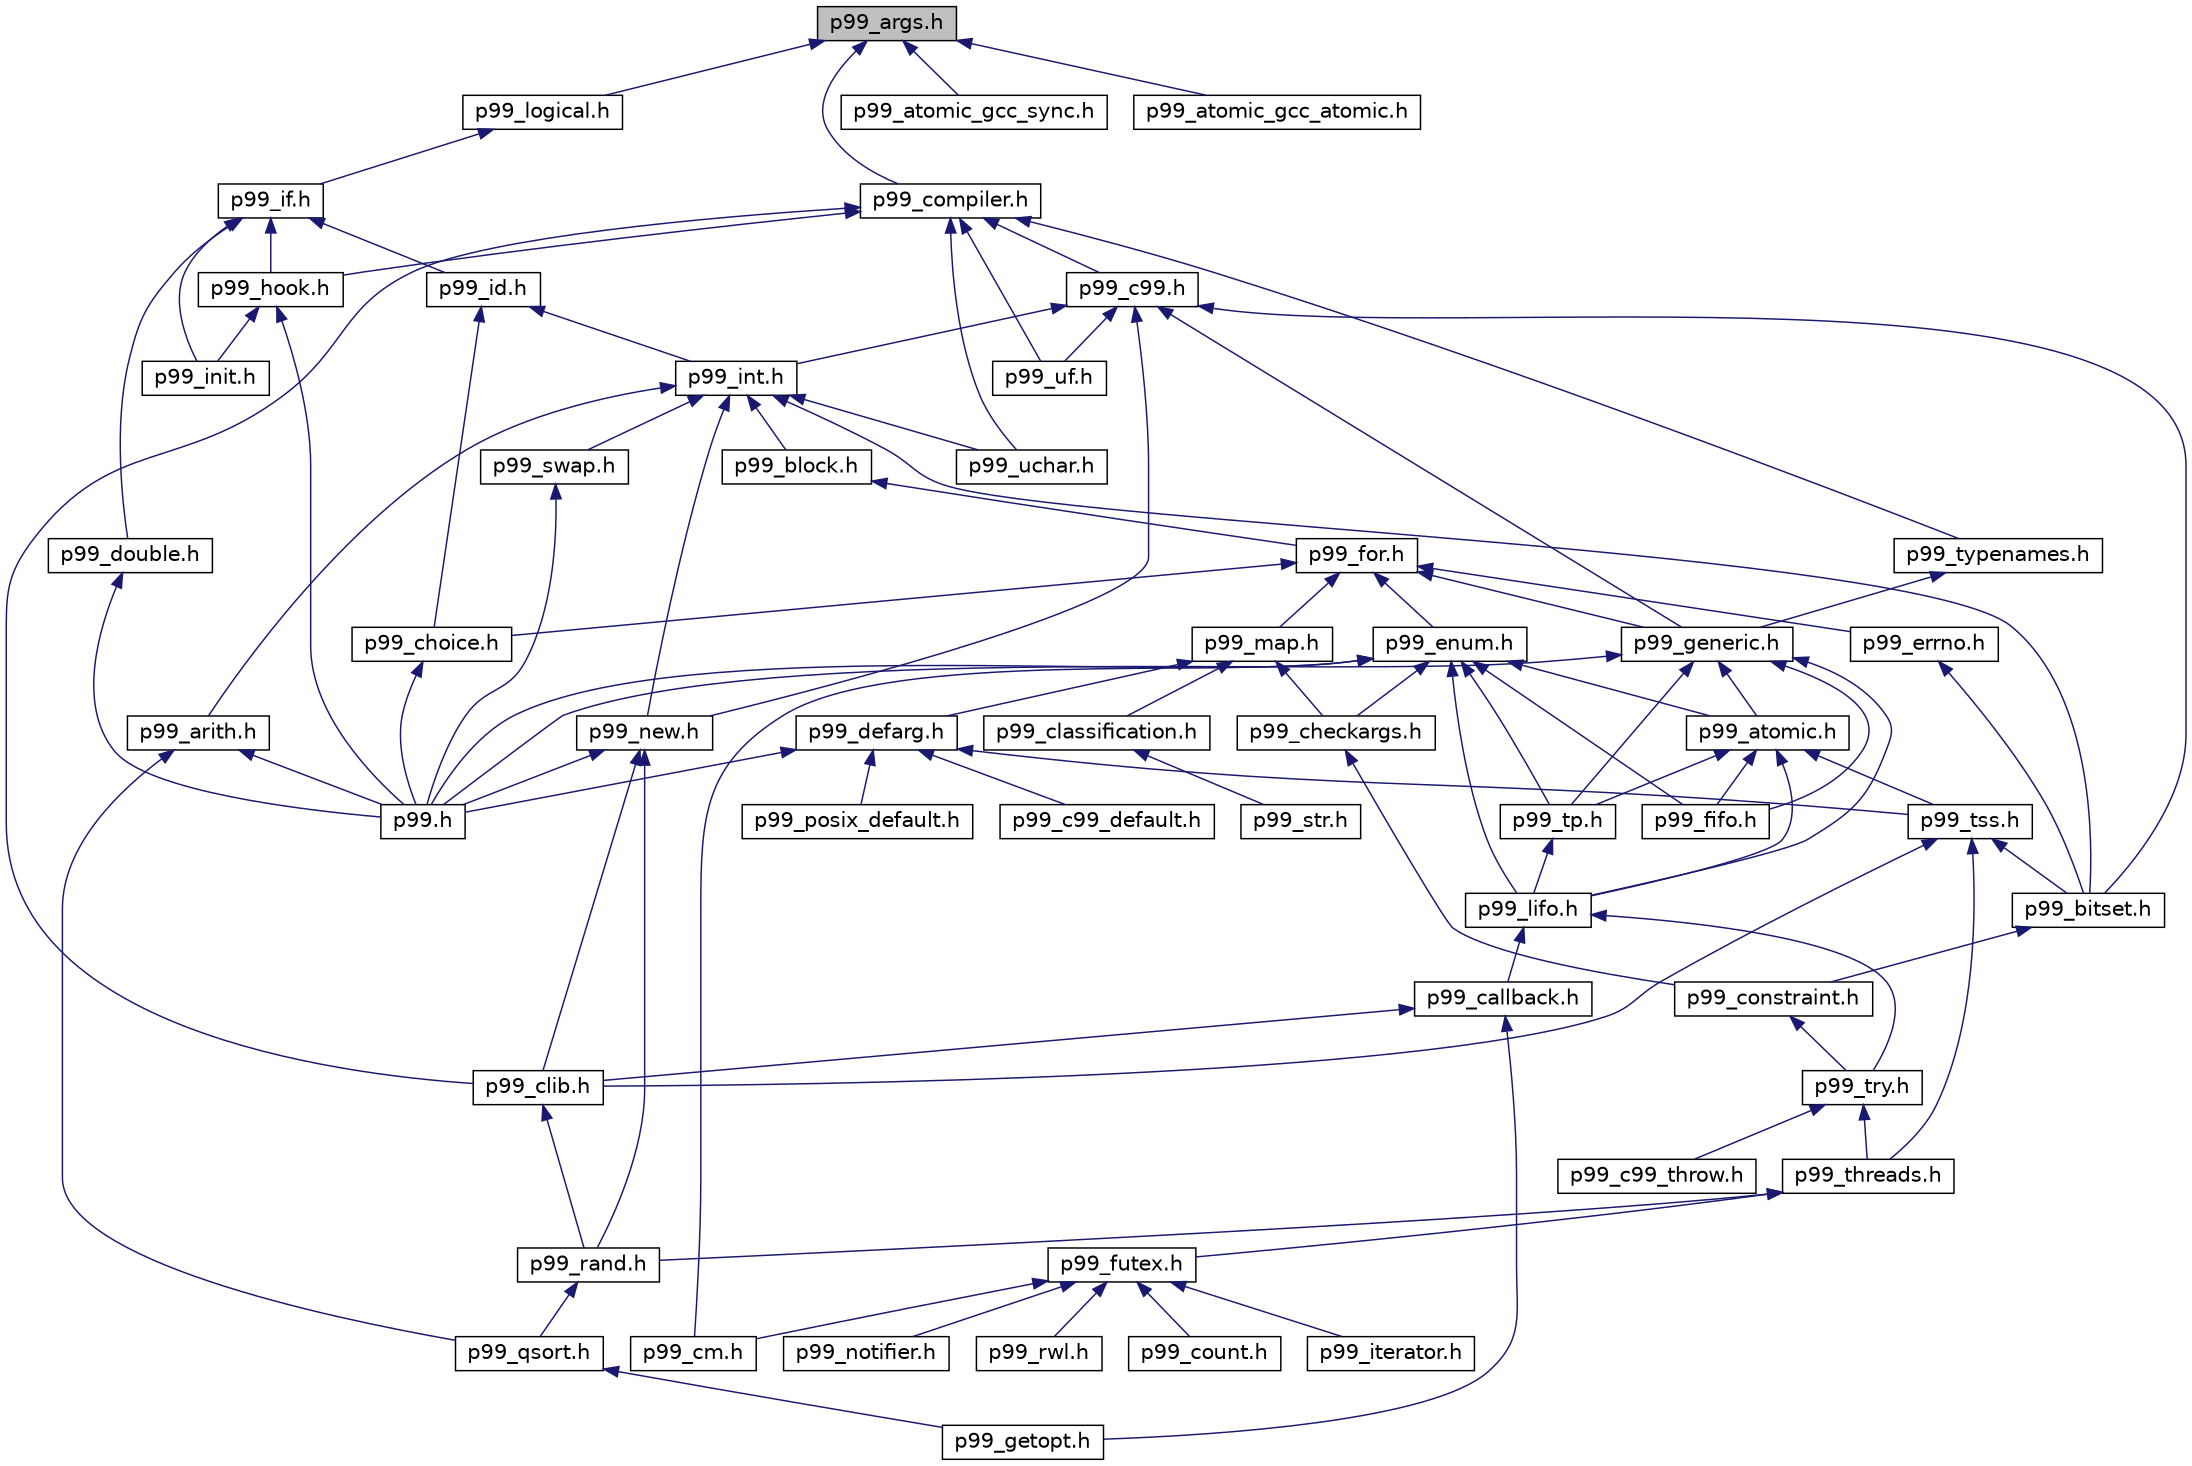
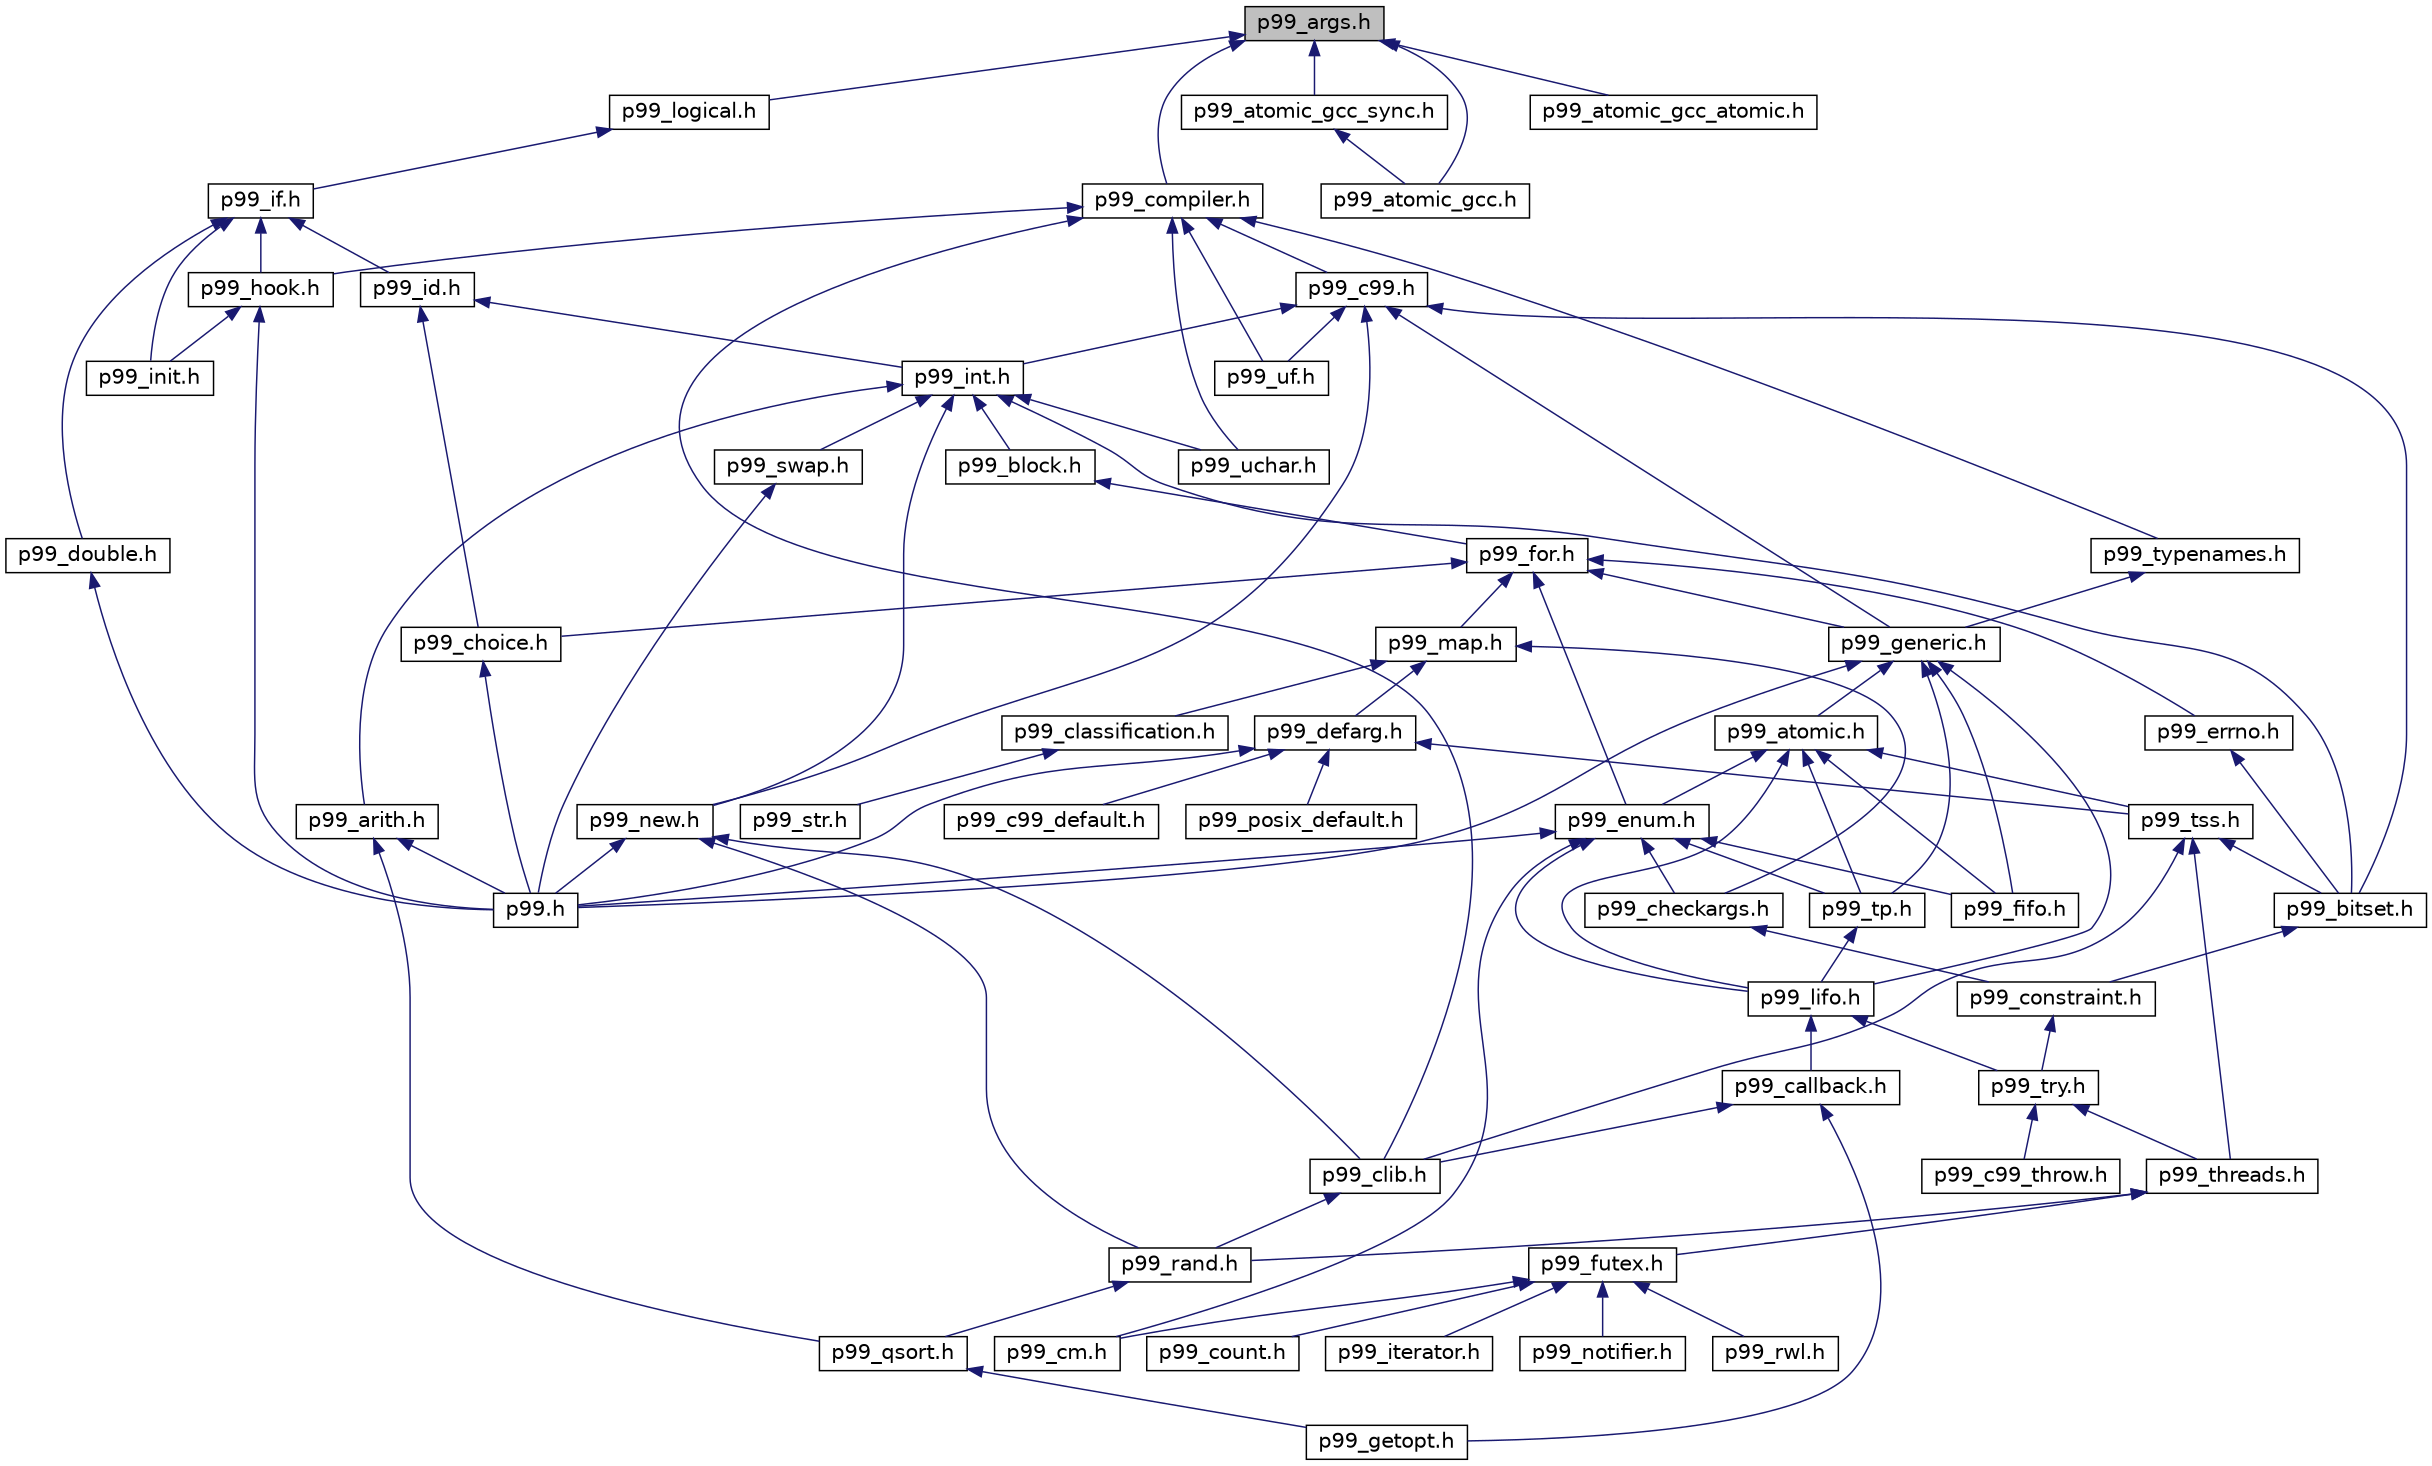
none -> (1425, 201)
(1616, 691) -> (1708, 781)
